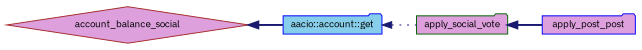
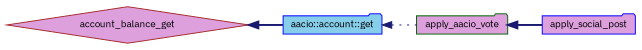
(128, 25) -> (128, 25)
(462, 25) -> (462, 25)
(589, 25) -> (589, 25)
